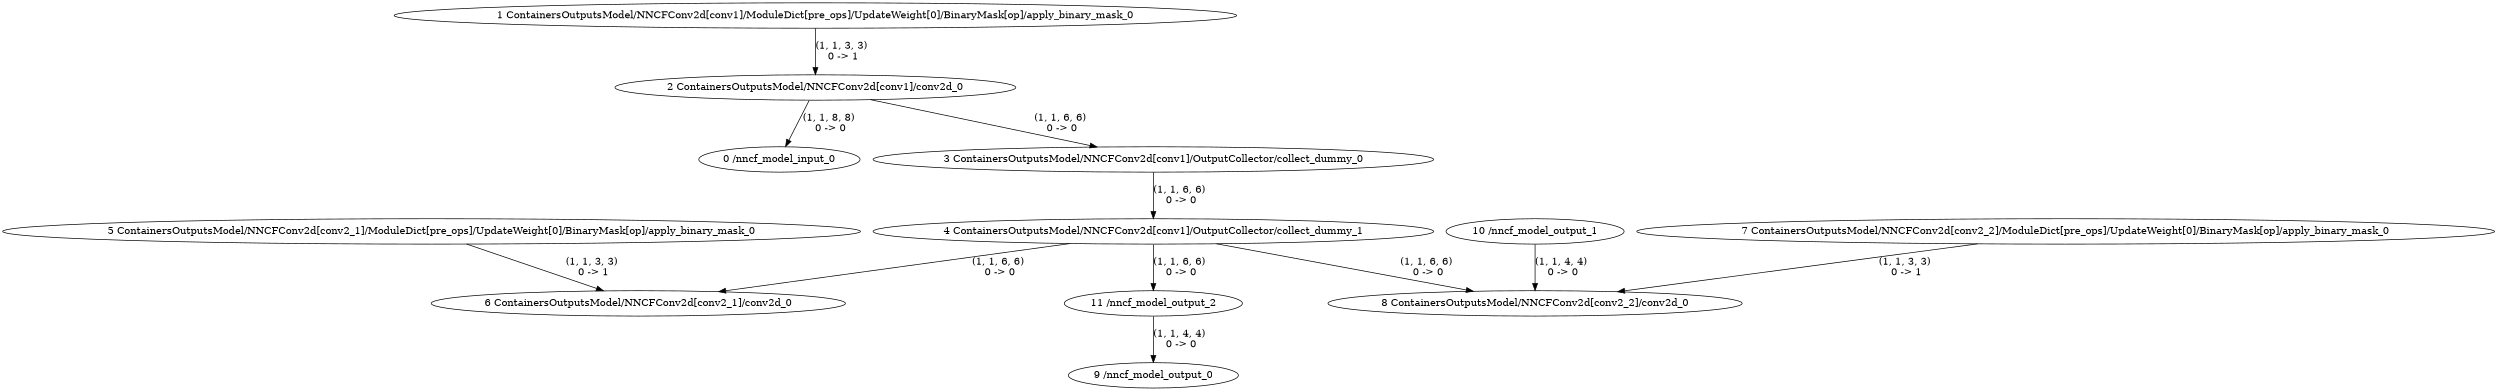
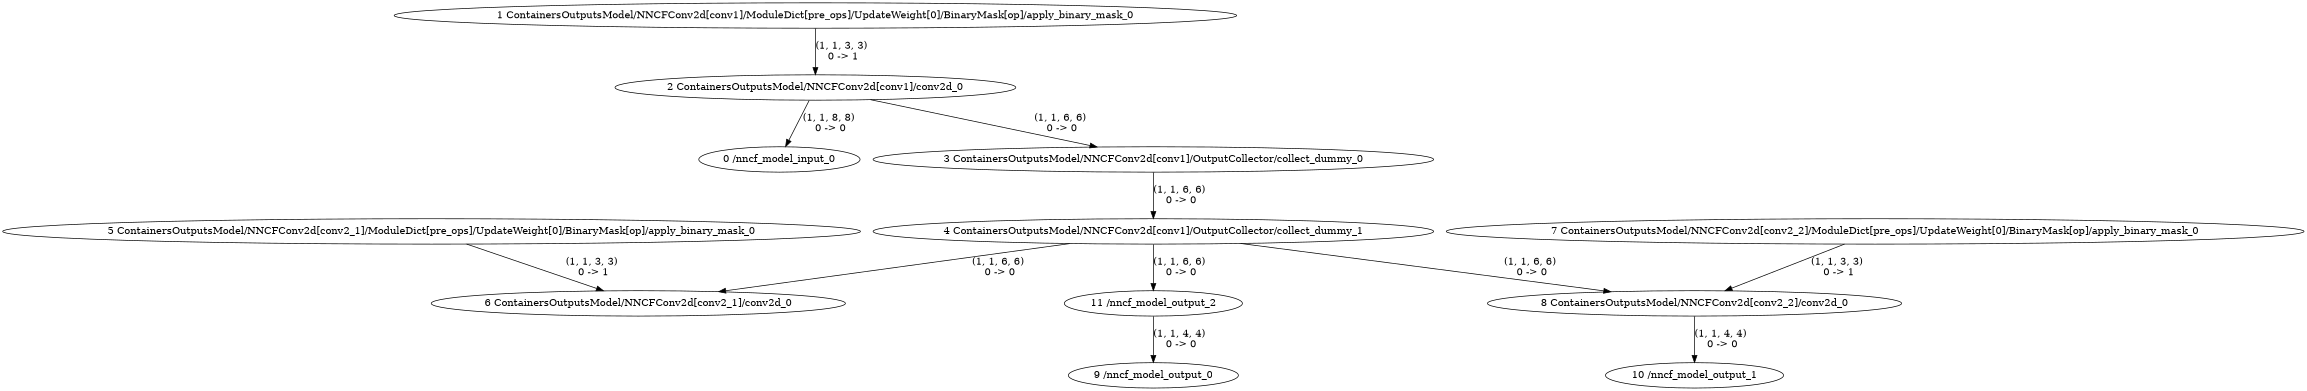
(1535, 264) -> (1695, 336)
